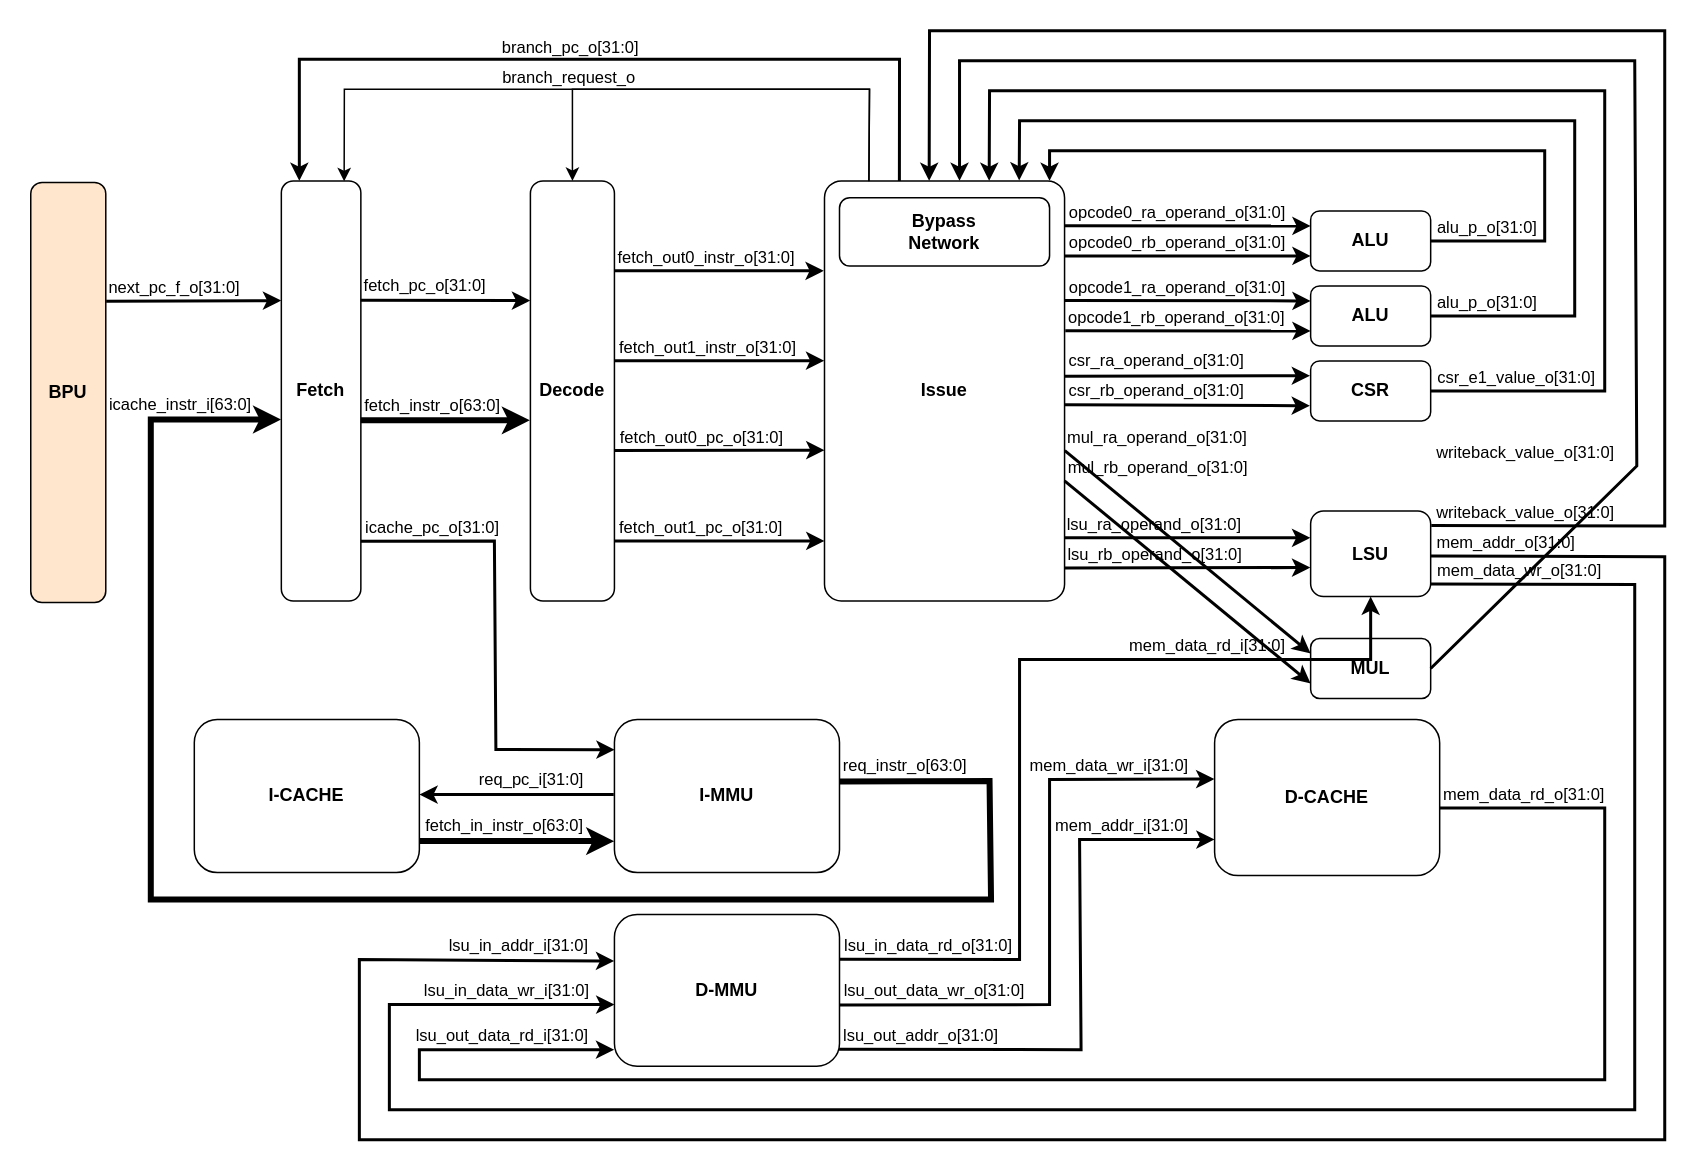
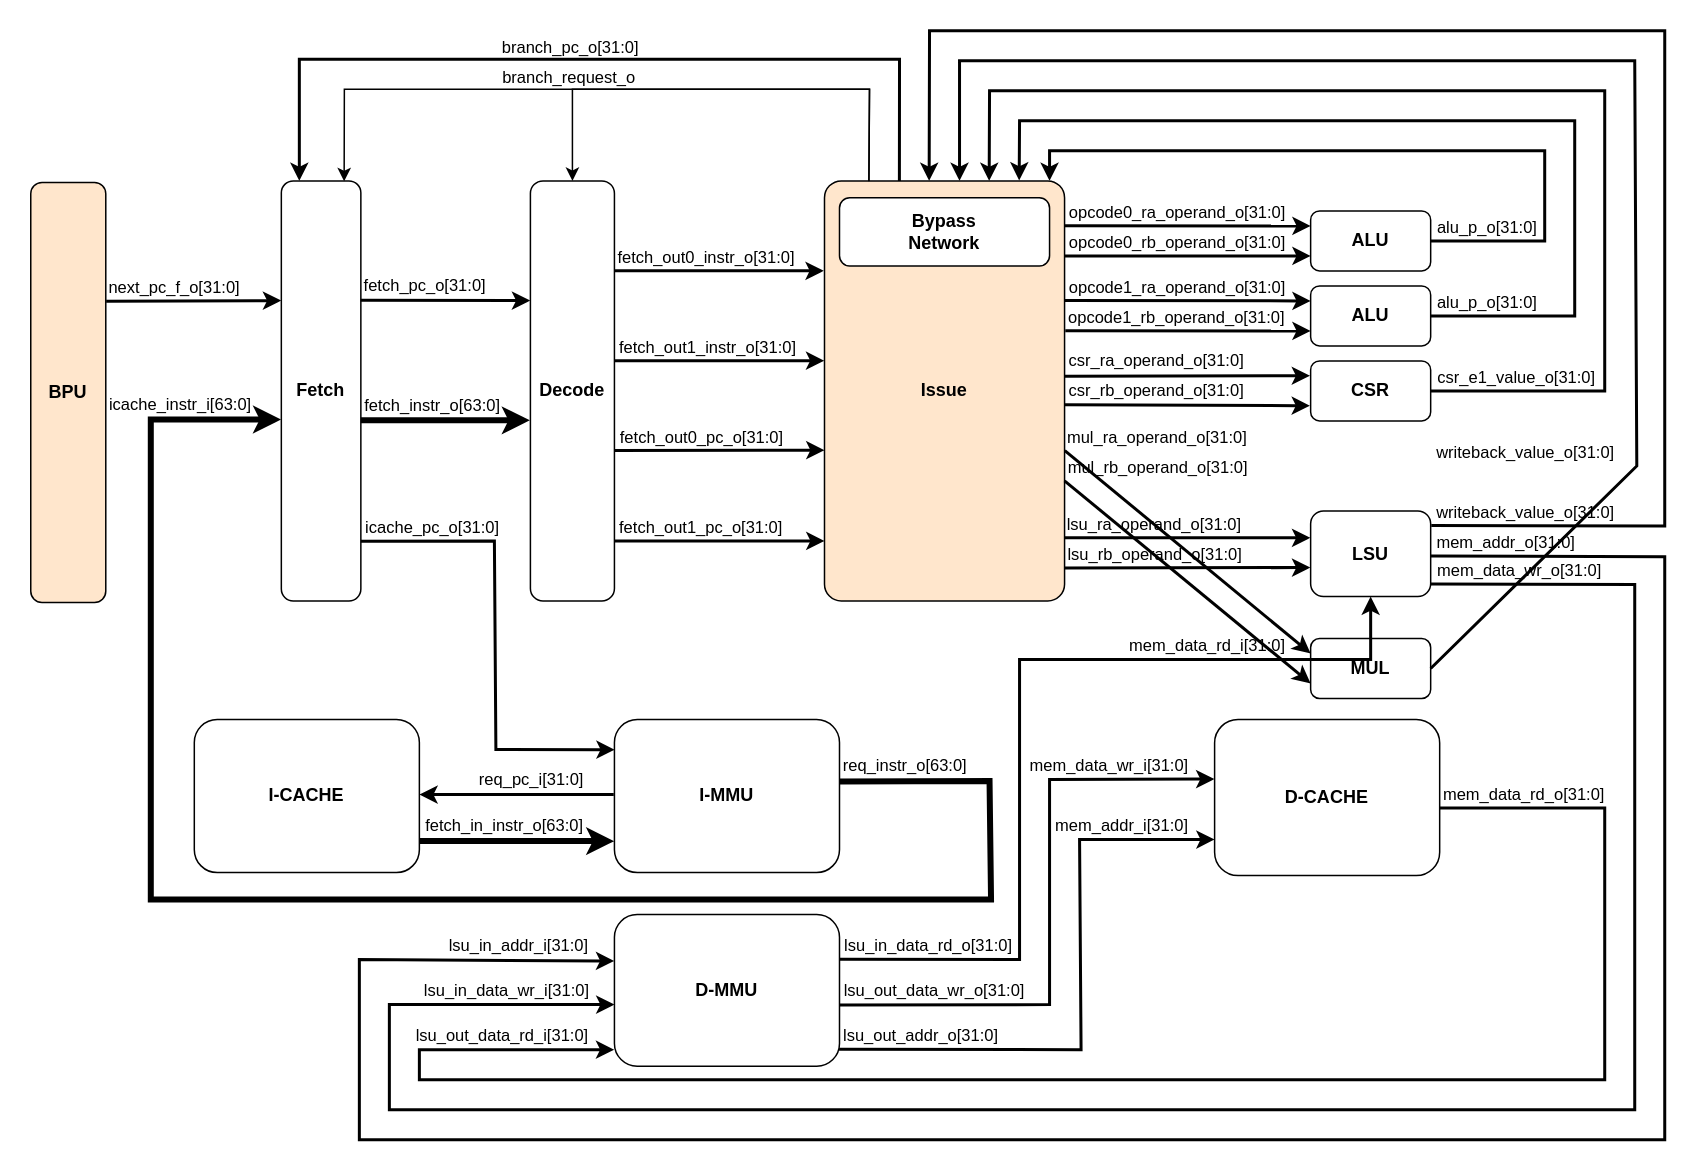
(944, 391) -> (944, 391)
